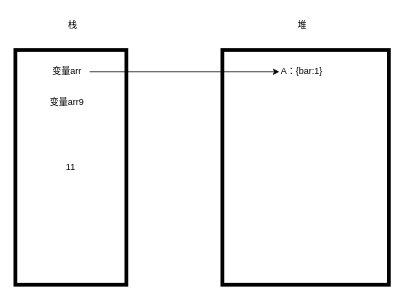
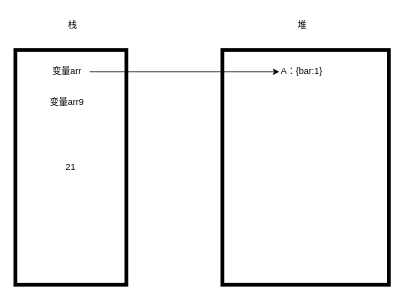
(71, 168) -> (71, 168)
